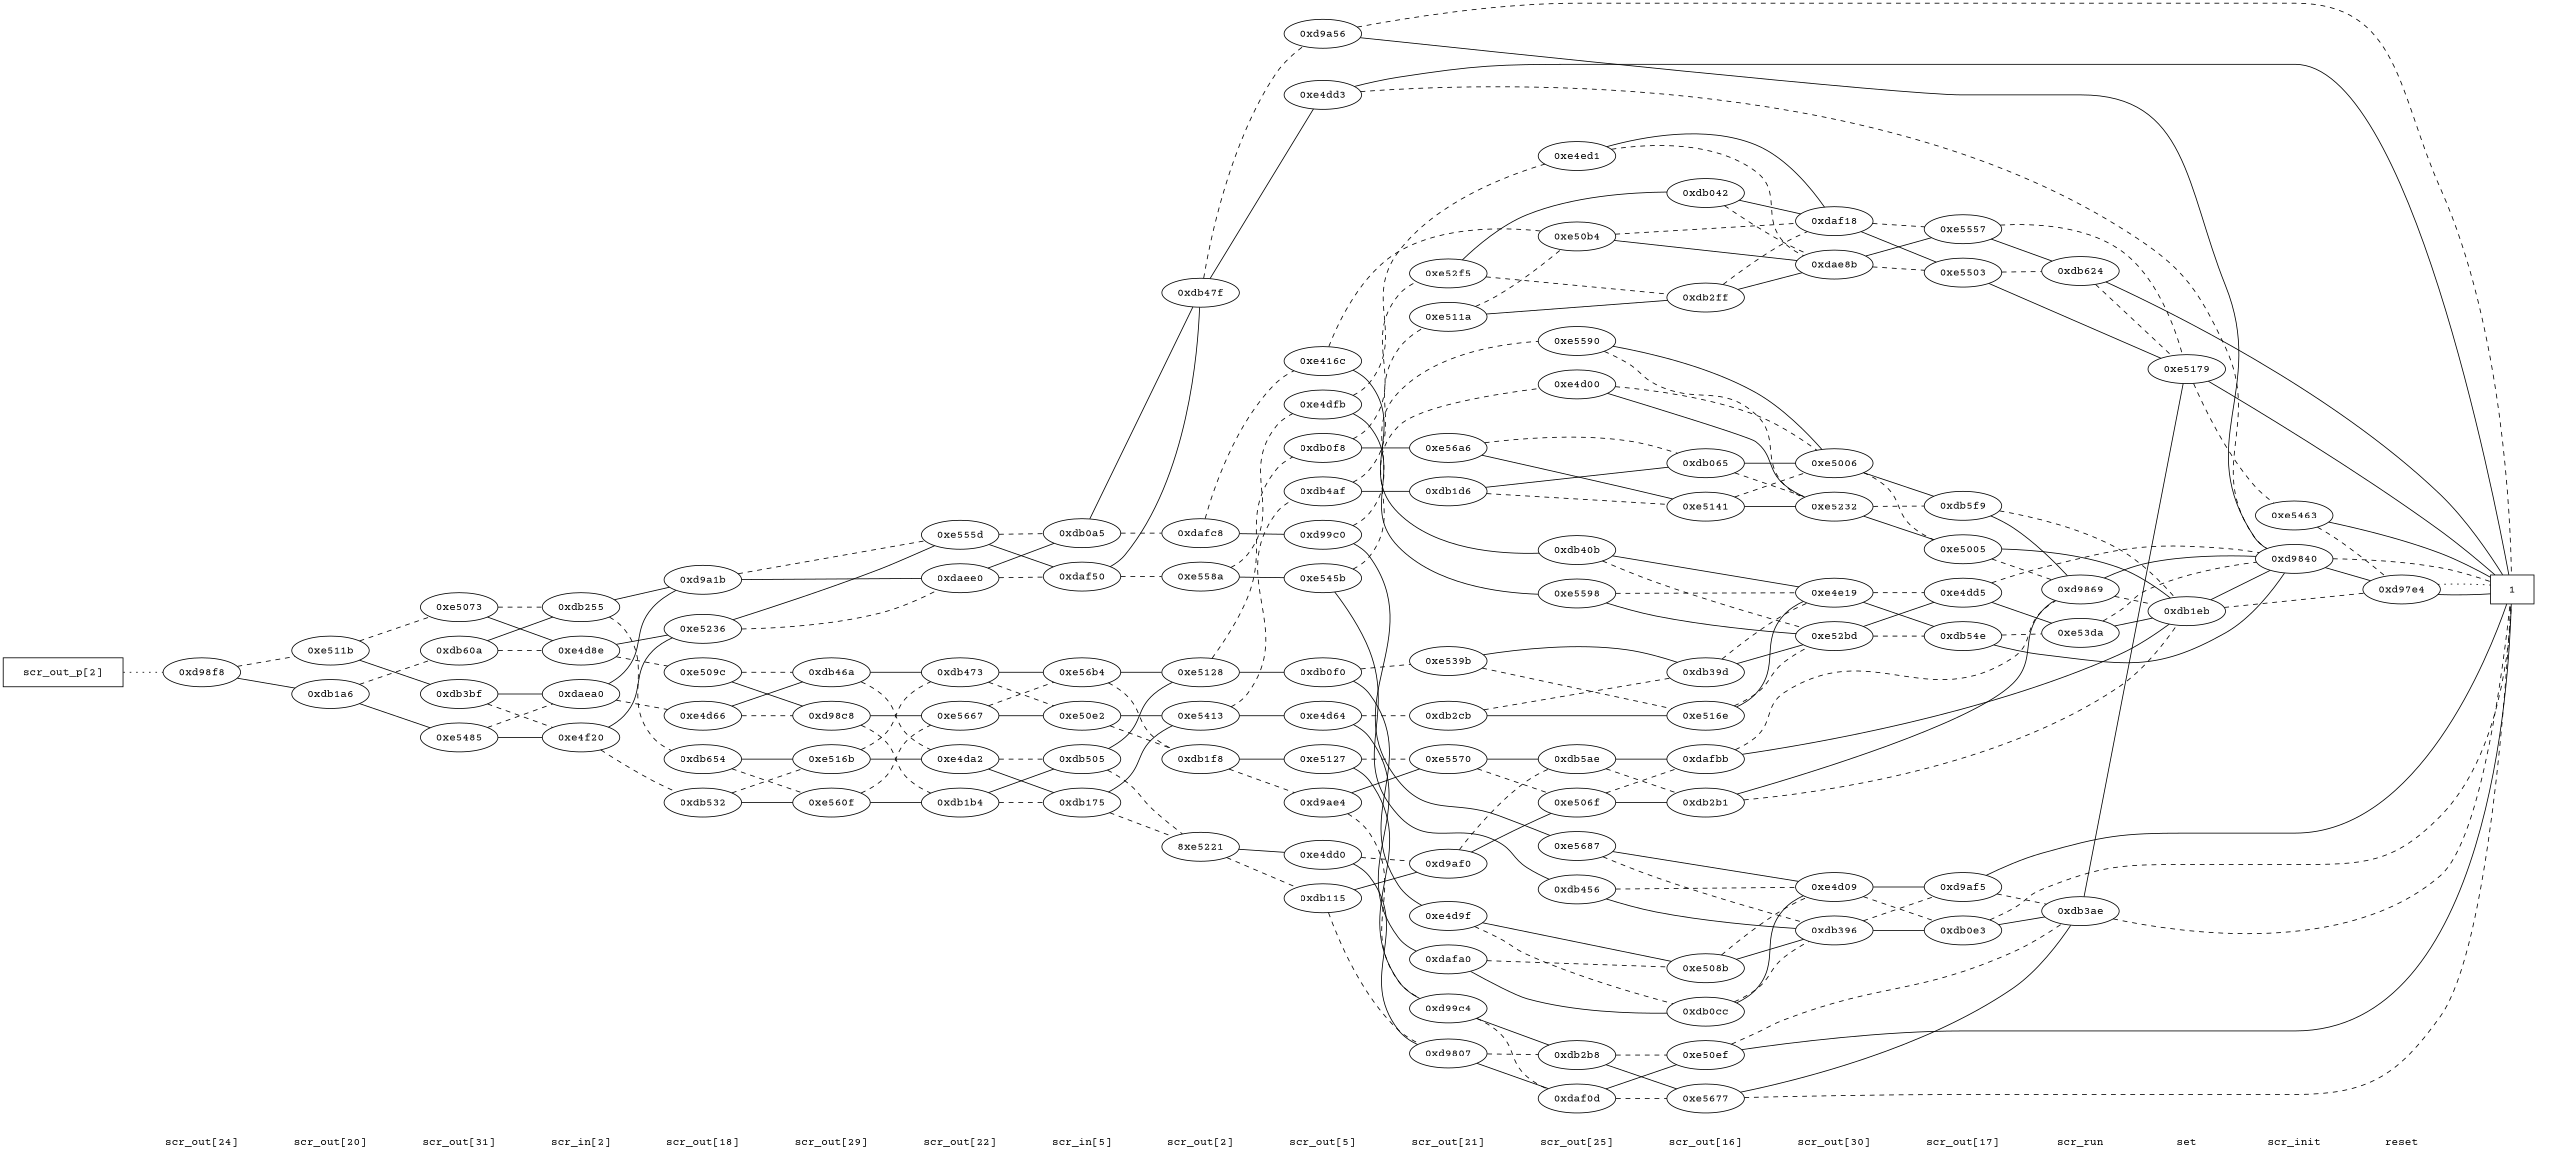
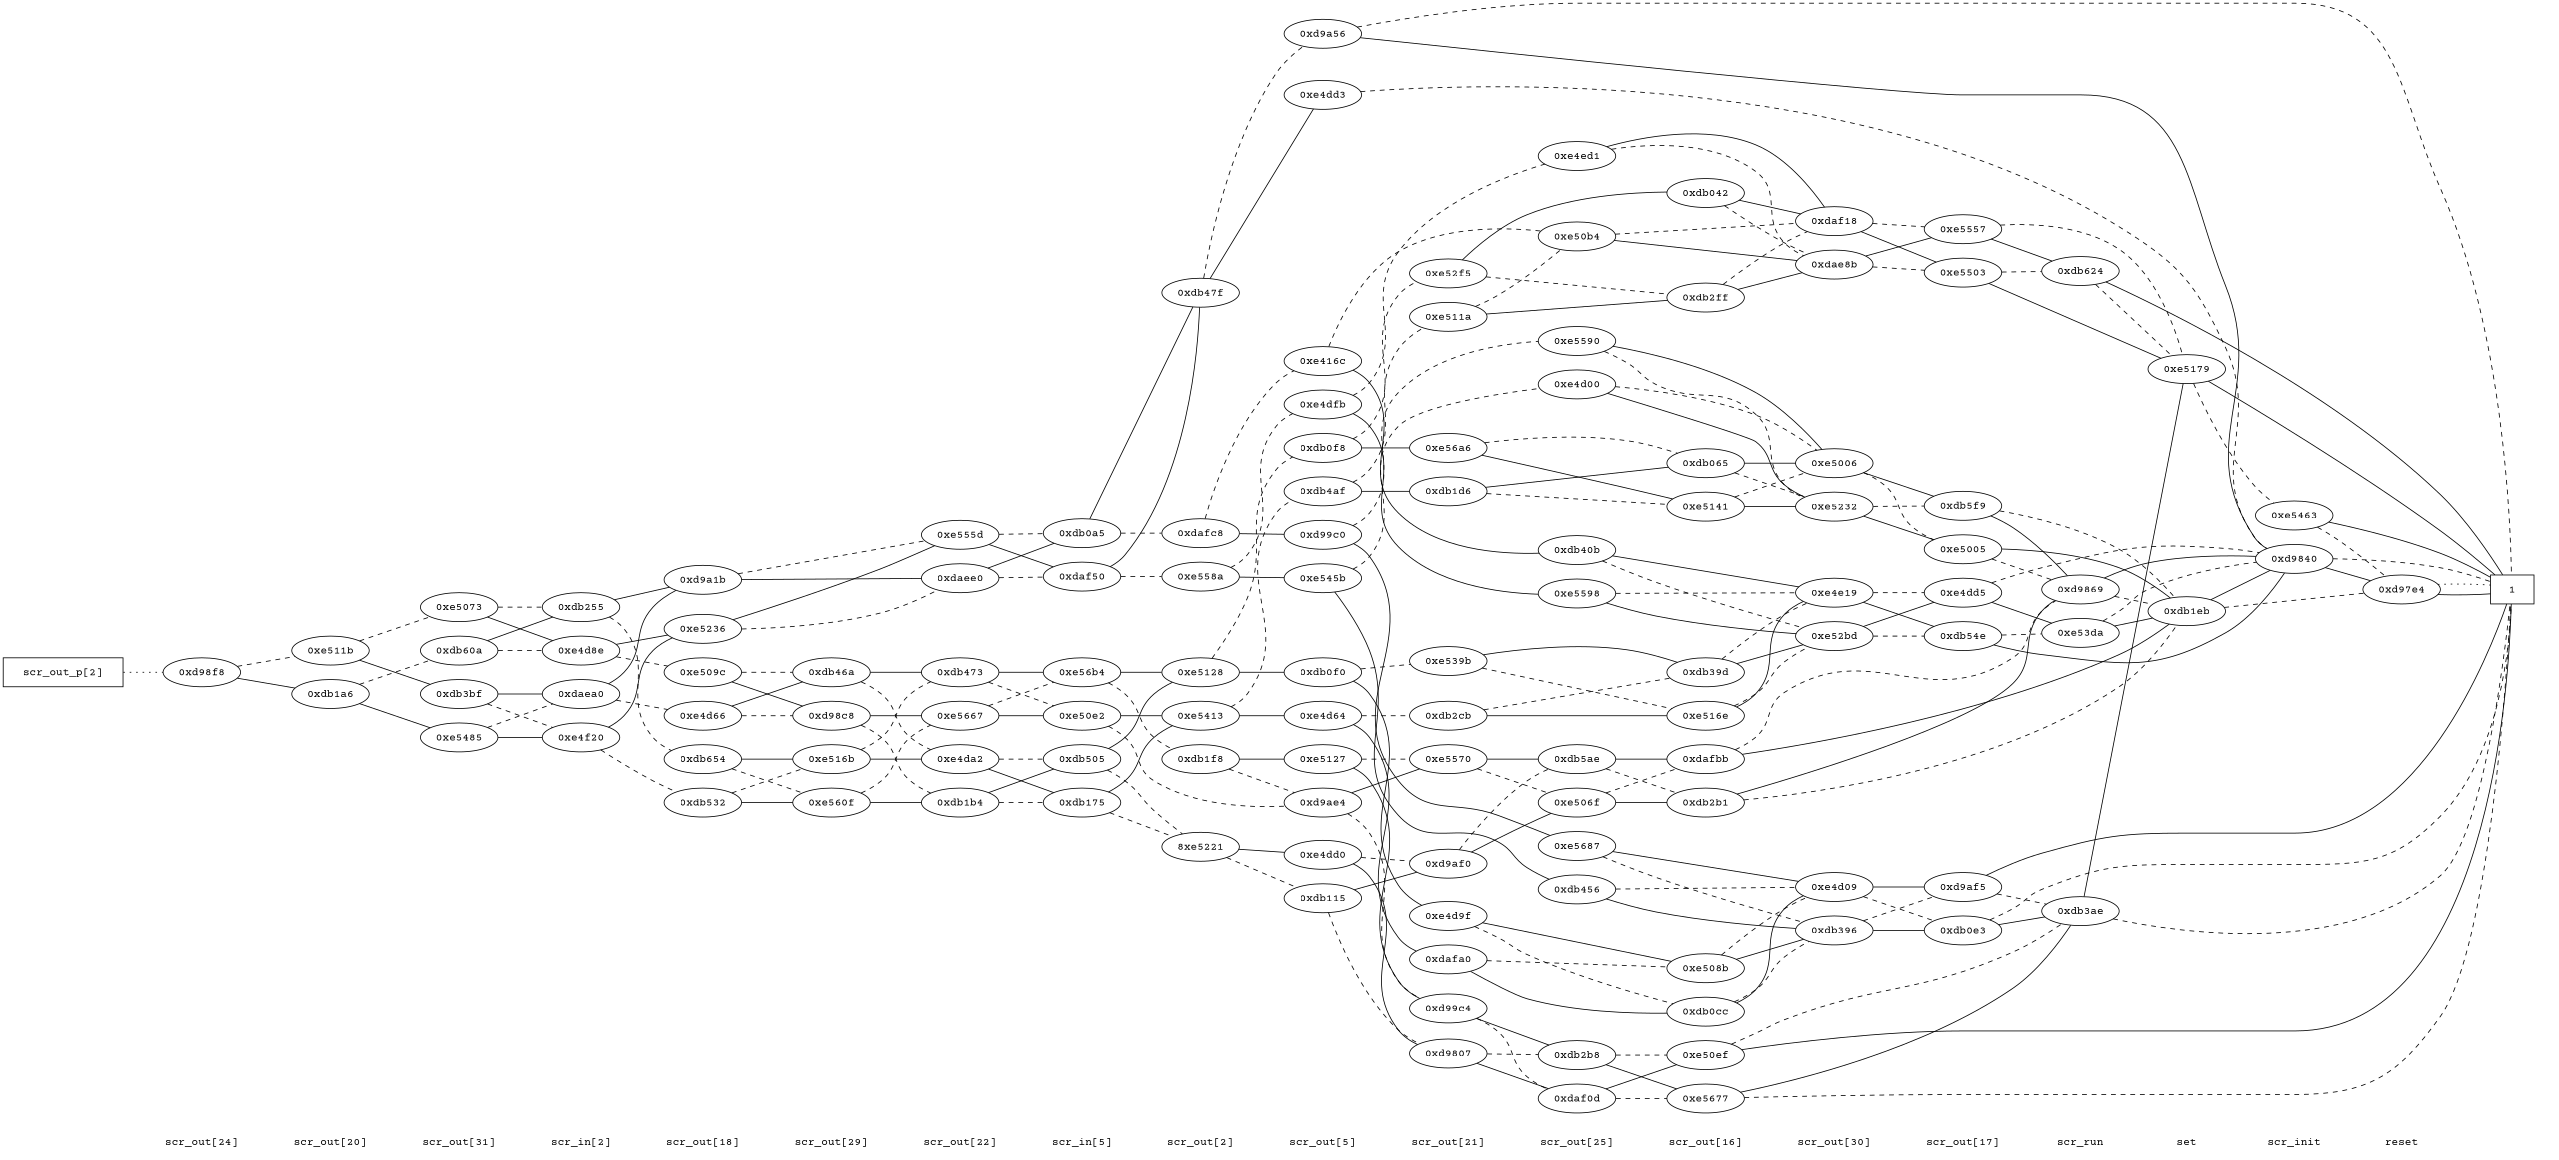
(2110, 64) -> none
(1141, 737) -> (1182, 794)
